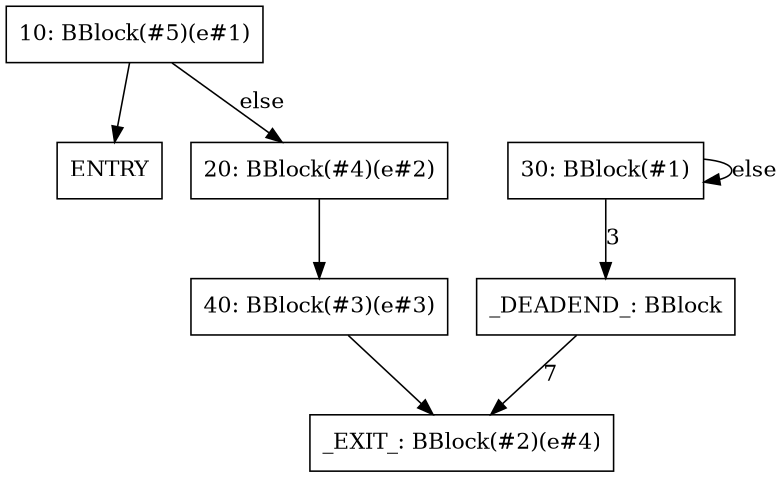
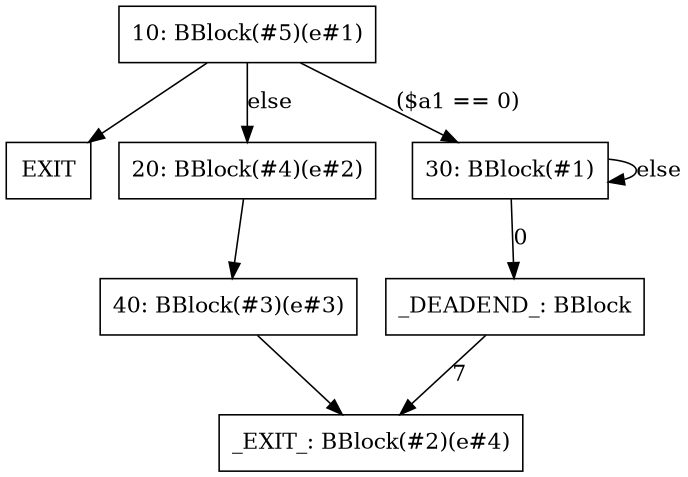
none -> (372, 99)
(110, 171) -> (49, 171)
(614, 239) -> (521, 239)
